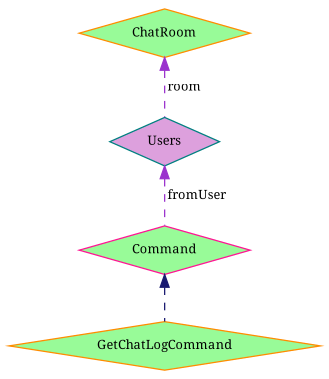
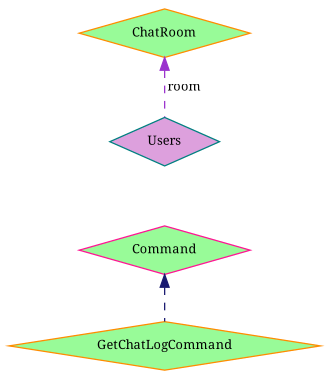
(165, 202) -> none
